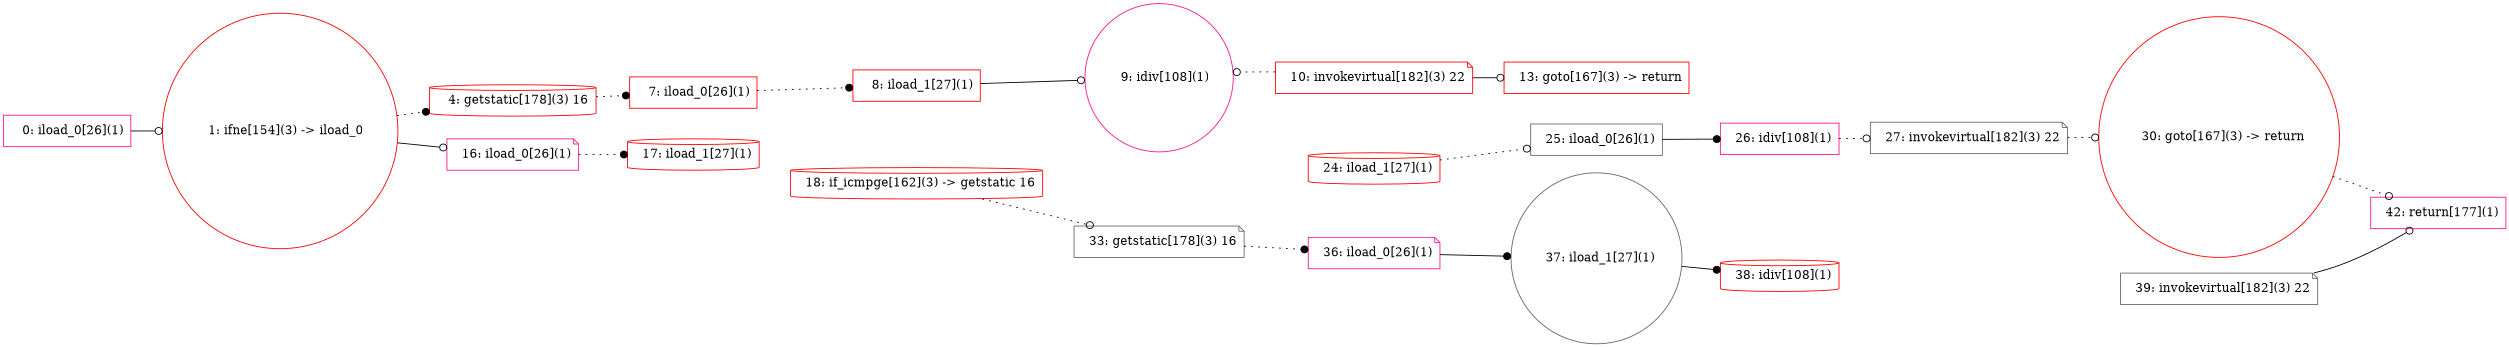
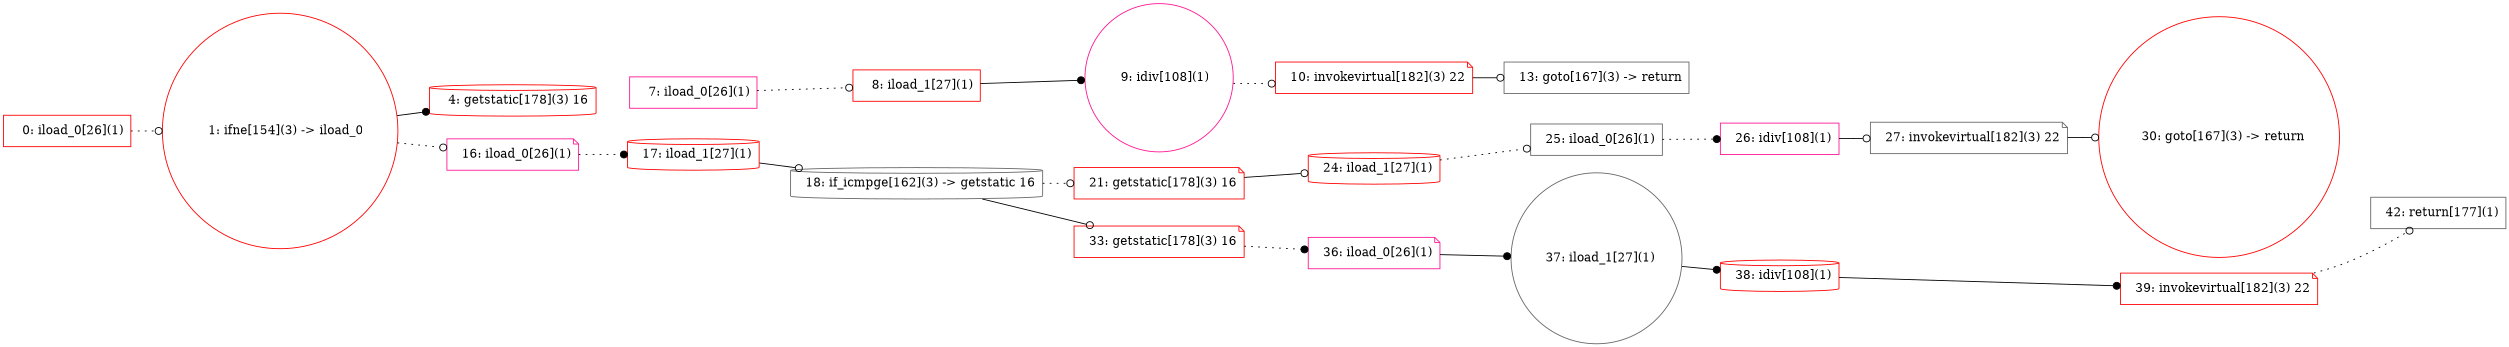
(1258, 72) -> (1251, 84)
(1597, 78) -> (1597, 78)
(1029, 82) -> (1029, 82)
(801, 89) -> (801, 89)
(693, 93) -> (693, 93)
(609, 96) -> none
(410, 114) -> (410, 114)
(67, 131) -> (67, 131)
(143, 131) -> (143, 131)
(1851, 138) -> (1851, 138)
(2080, 138) -> (2080, 138)
(1688, 139) -> (1688, 139)
(419, 145) -> (419, 145)
none -> (777, 165)
(917, 183) -> (917, 183)
none -> (1159, 183)
(2359, 186) -> none
(1034, 212) -> (1034, 212)
(2438, 213) -> (2438, 213)
(1159, 242) -> (1159, 242)
(2362, 256) -> (2362, 256)
none -> (1976, 282)
(2219, 289) -> (2219, 289)
